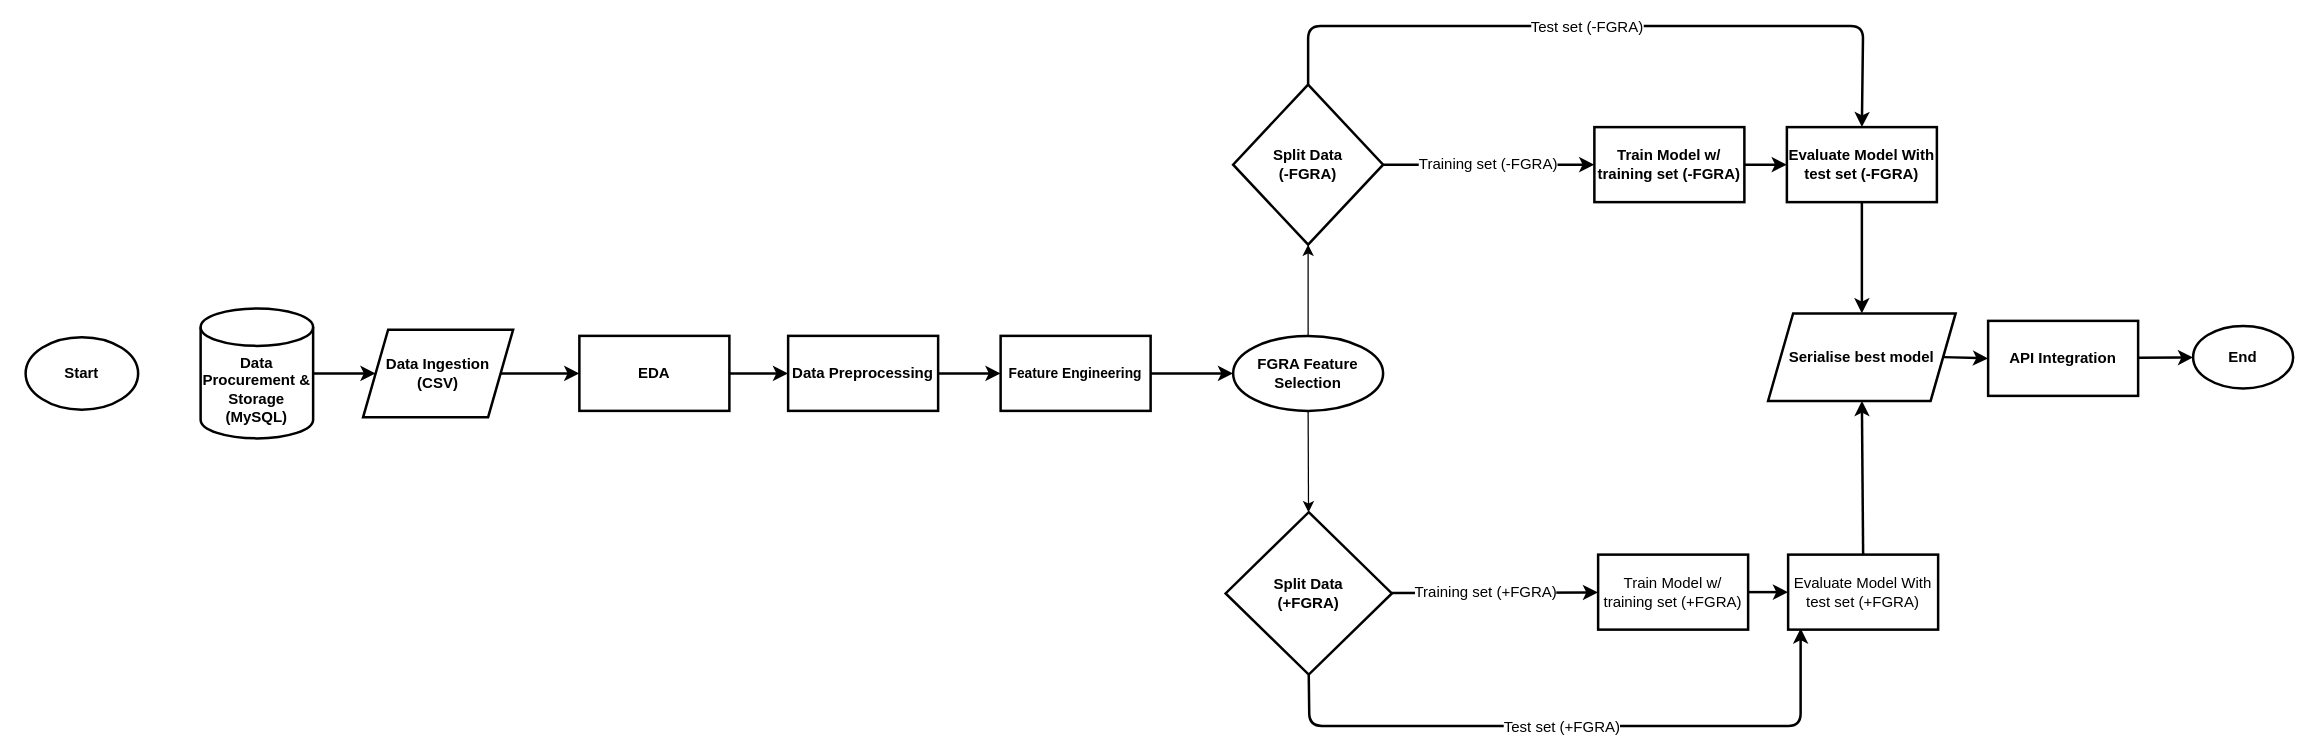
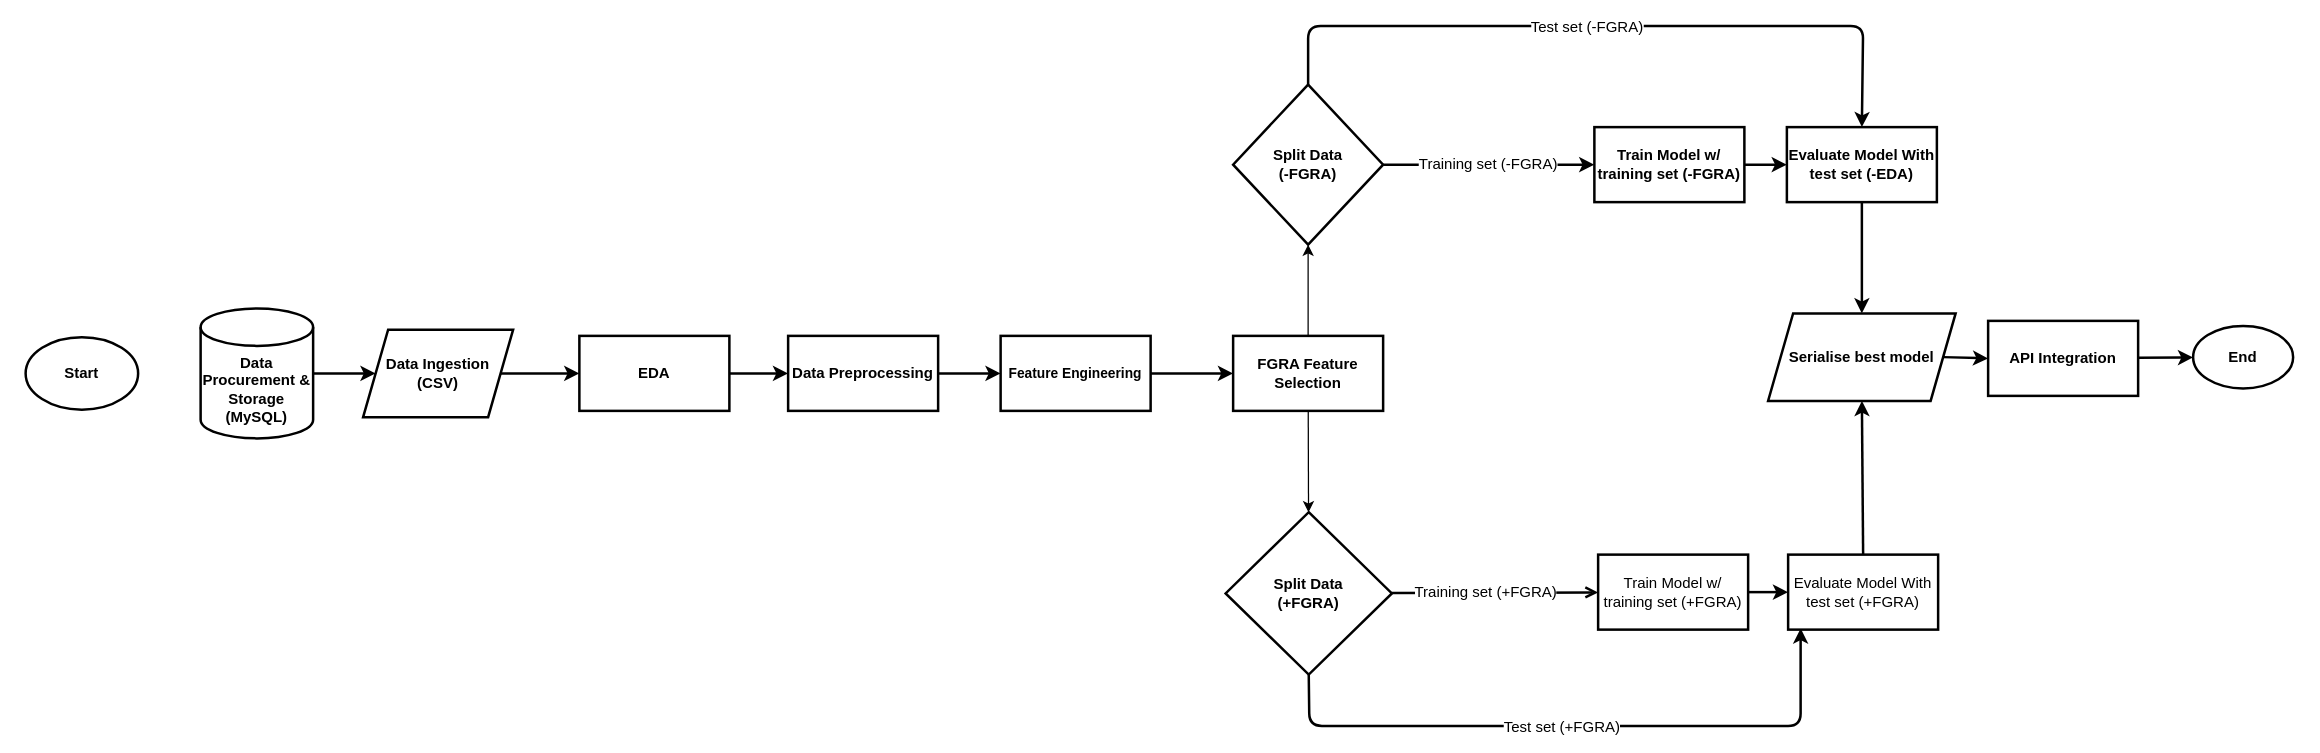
(1862, 164) -> (1862, 164)
(1308, 373) -> (1308, 373)
(1585, 592) -> (1587, 592)
